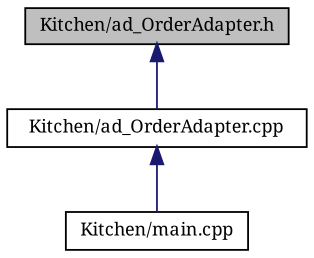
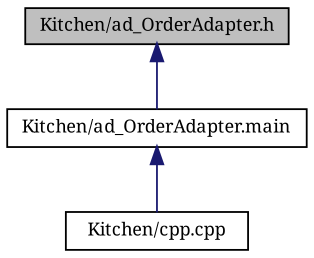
(157, 128) -> (157, 128)
(157, 231) -> (157, 231)
